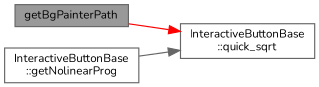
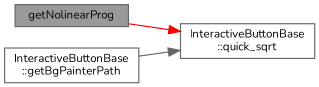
(72, 16) -> (72, 16)
(72, 65) -> (72, 65)
